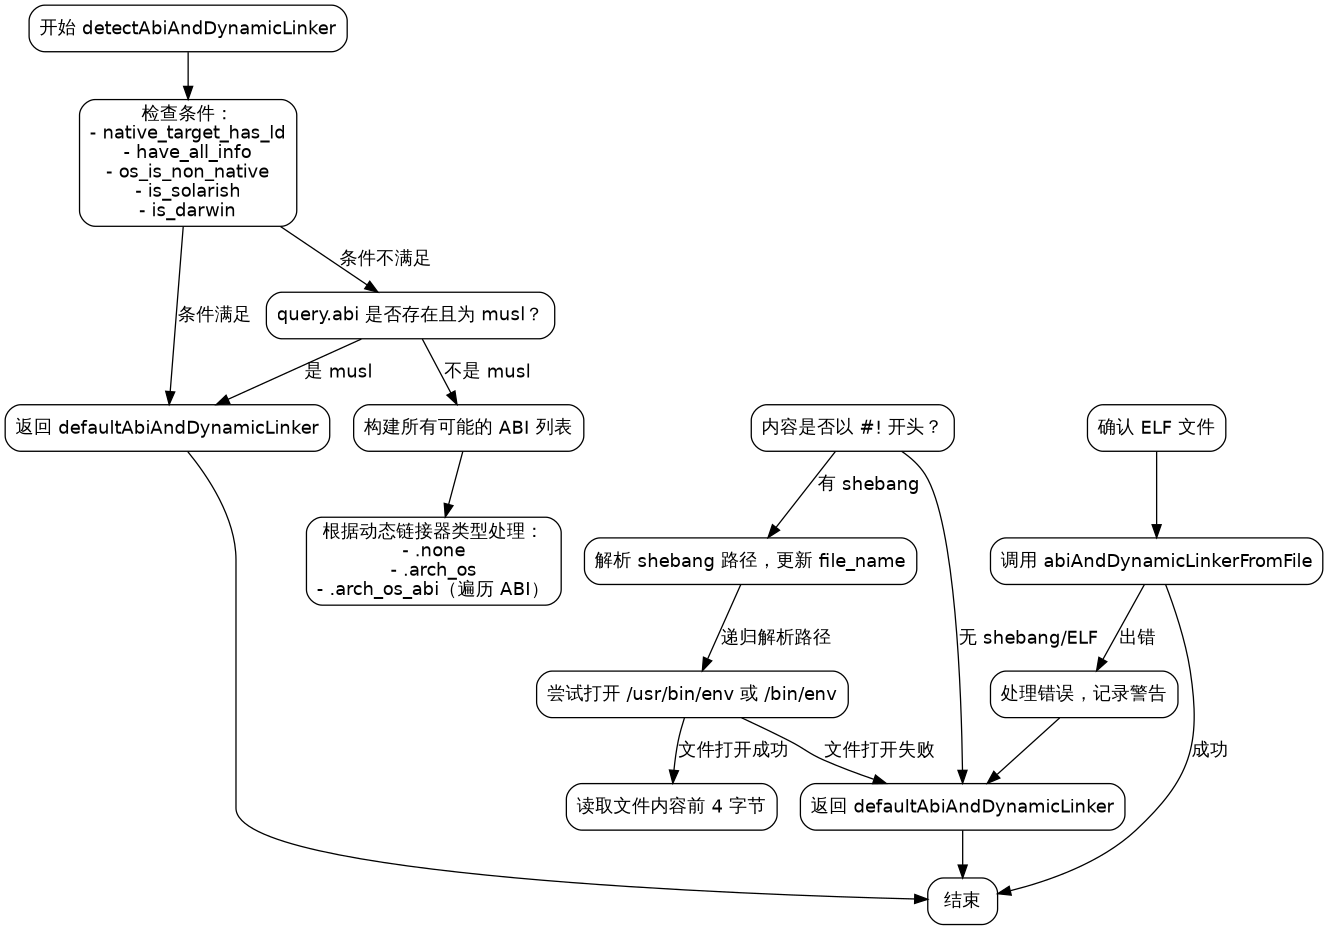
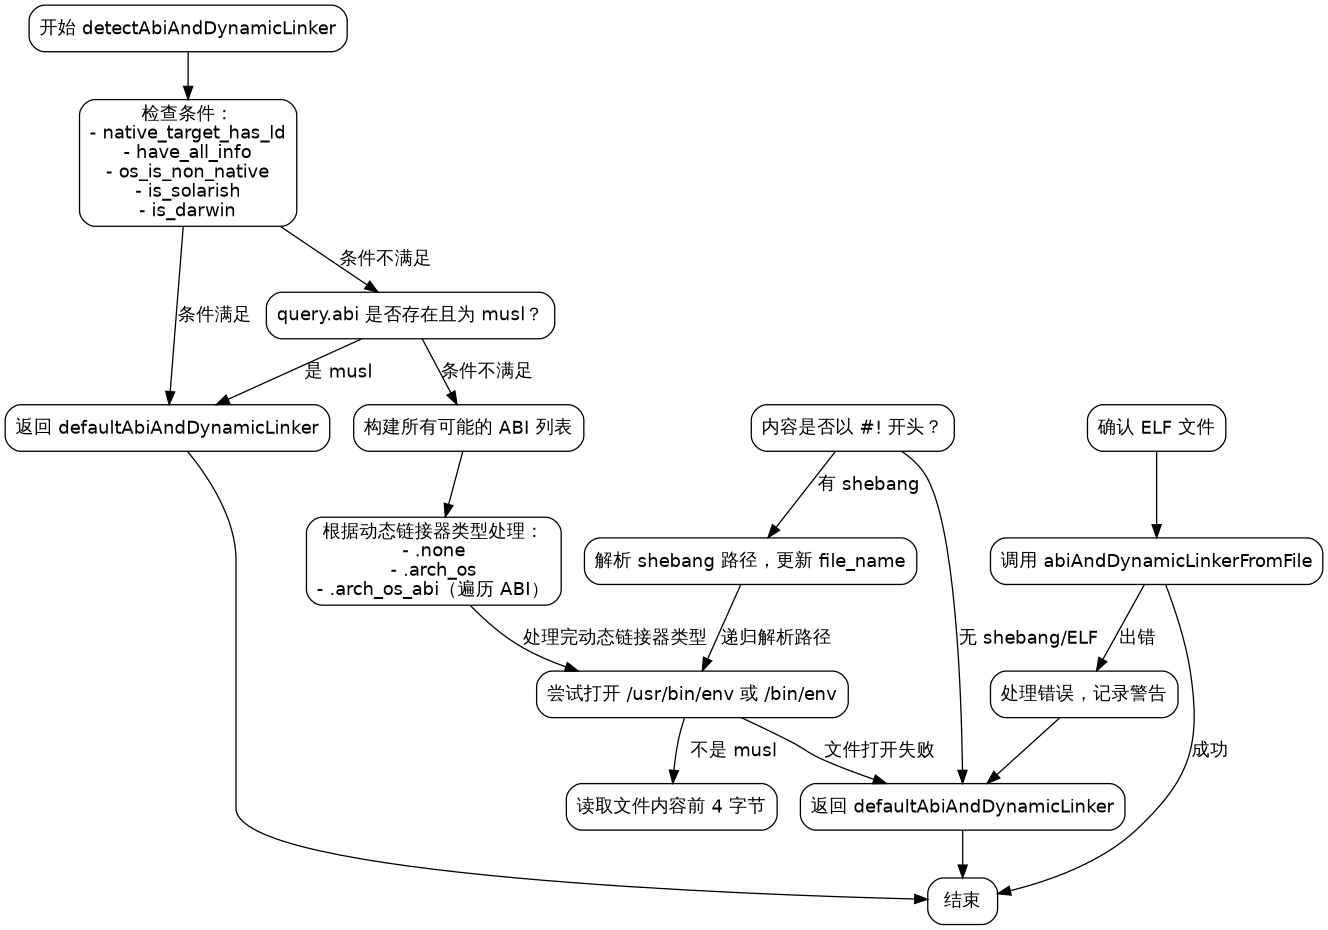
(487, 372) -> (487, 372)
none -> (514, 642)
(734, 751) -> (734, 751)
